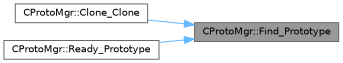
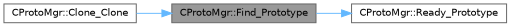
(172, 41) -> (329, 13)
